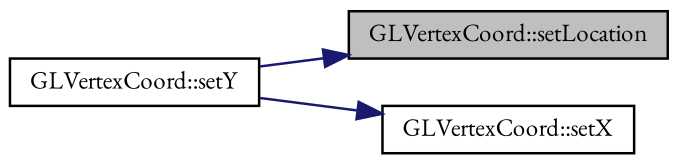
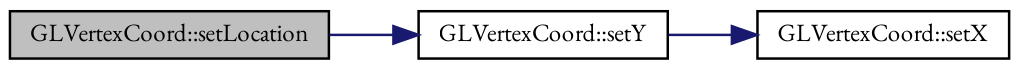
(292, 62) -> (361, 35)
